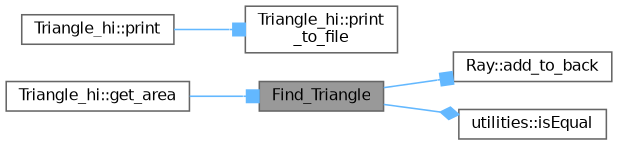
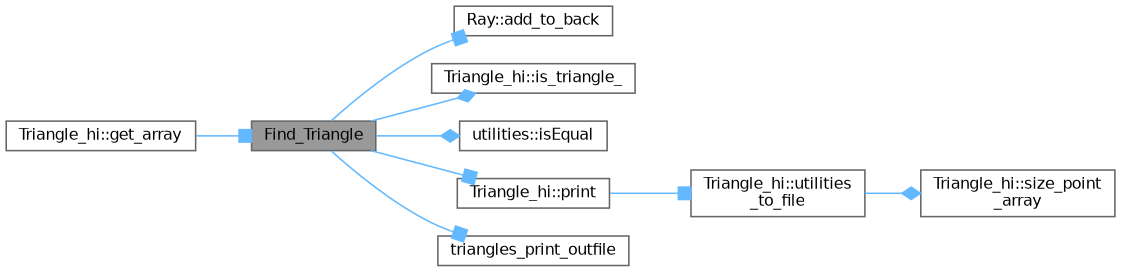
(321, 30) -> (778, 193)
none -> (533, 78)
(98, 96) -> (101, 136)
none -> (416, 163)
none -> (1018, 193)
none -> (533, 251)
